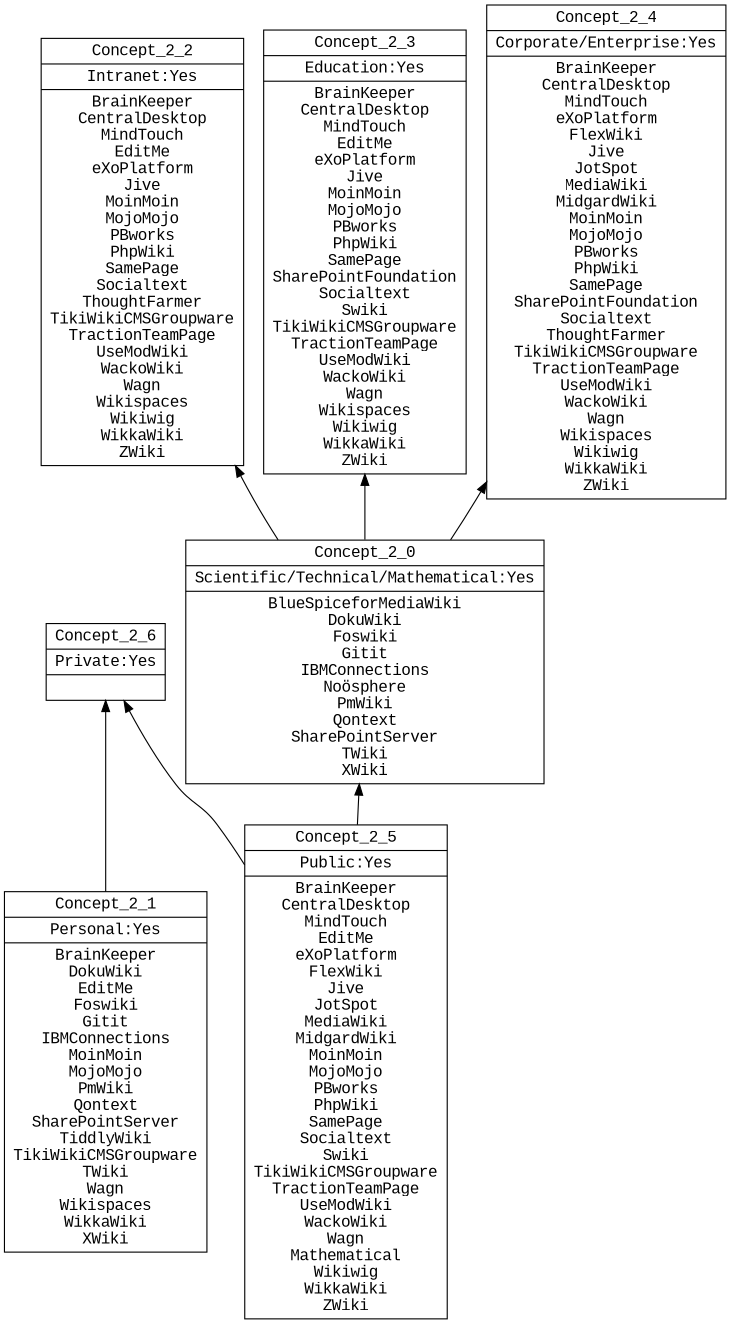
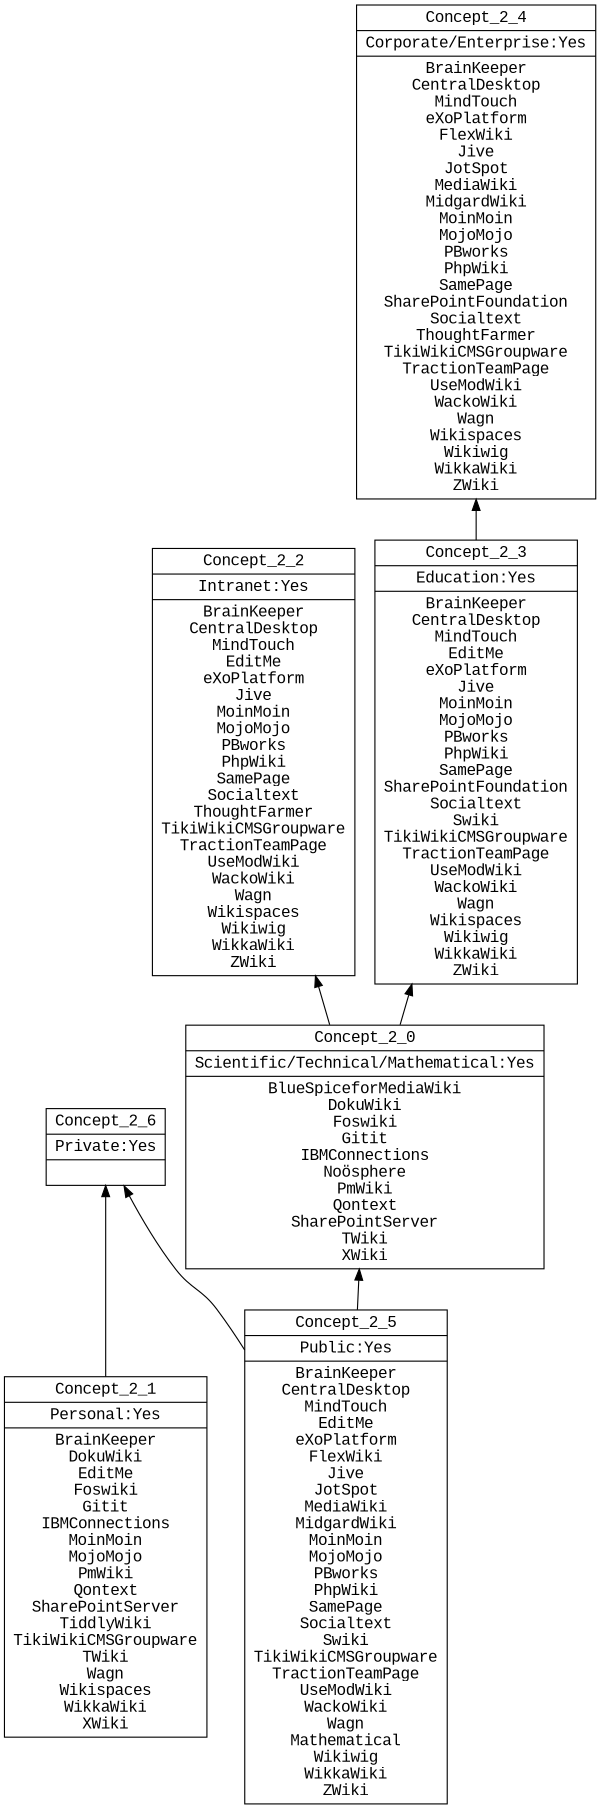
(466, 516) -> (476, 525)
